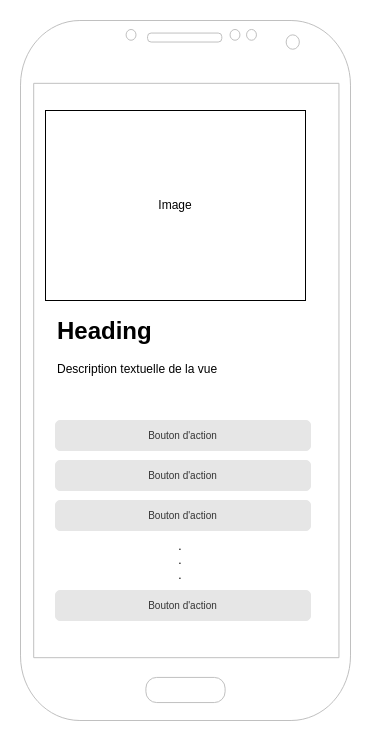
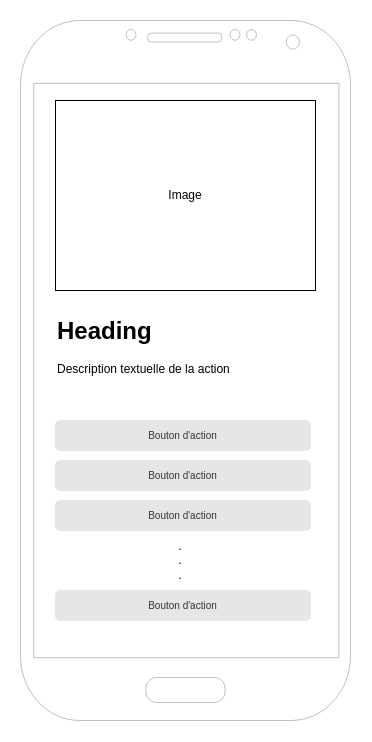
(176, 206) -> (186, 196)
(147, 339) -> (147, 339)
